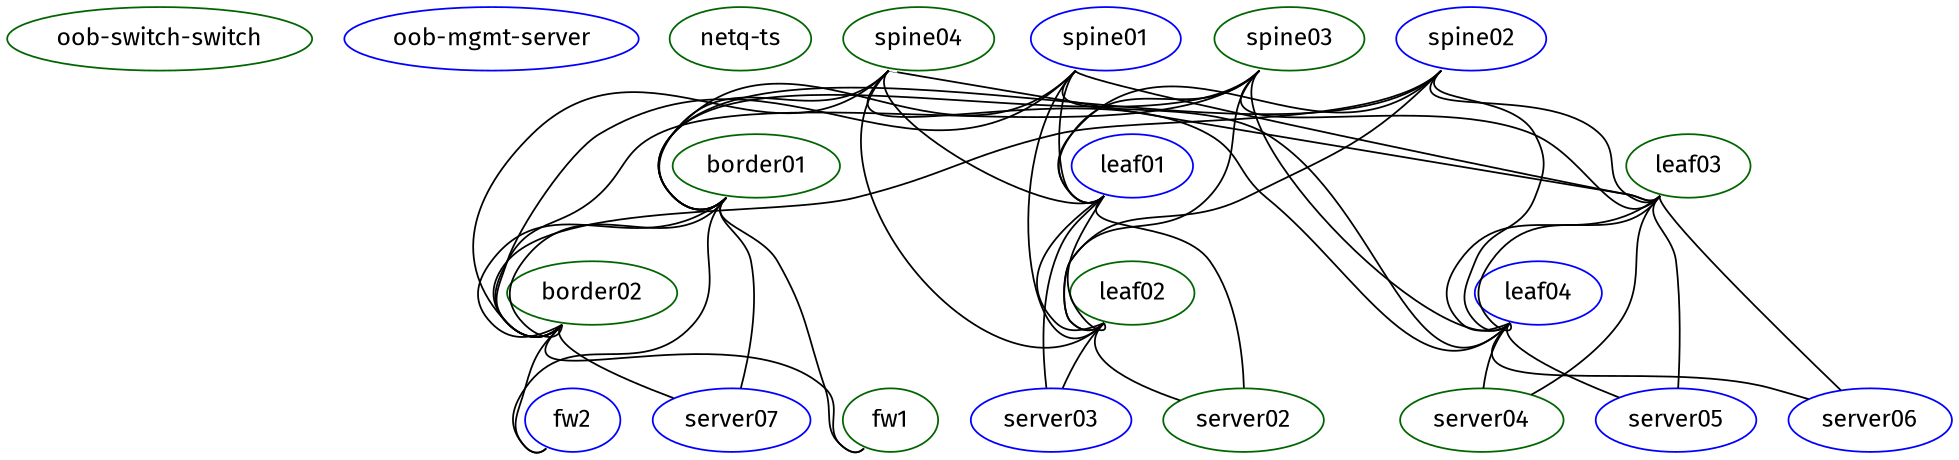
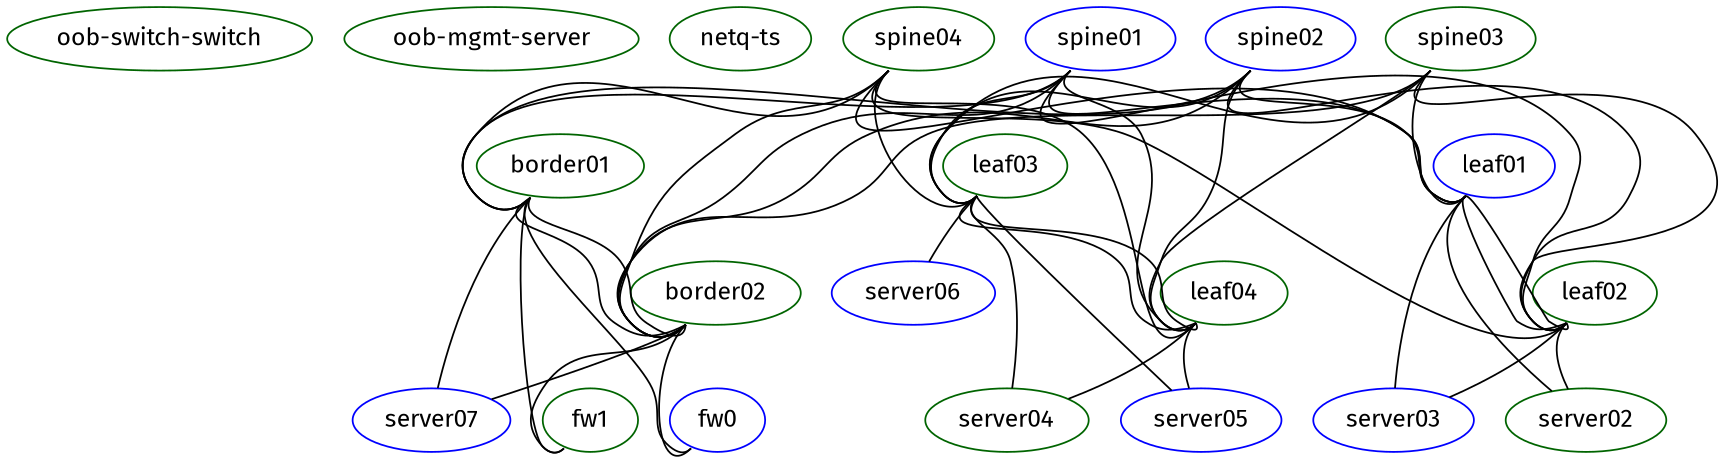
(492, 39) -> (492, 39)
(900, 97) -> none
(1538, 293) -> (1224, 293)
(1630, 376) -> none
(573, 420) -> (717, 420)
